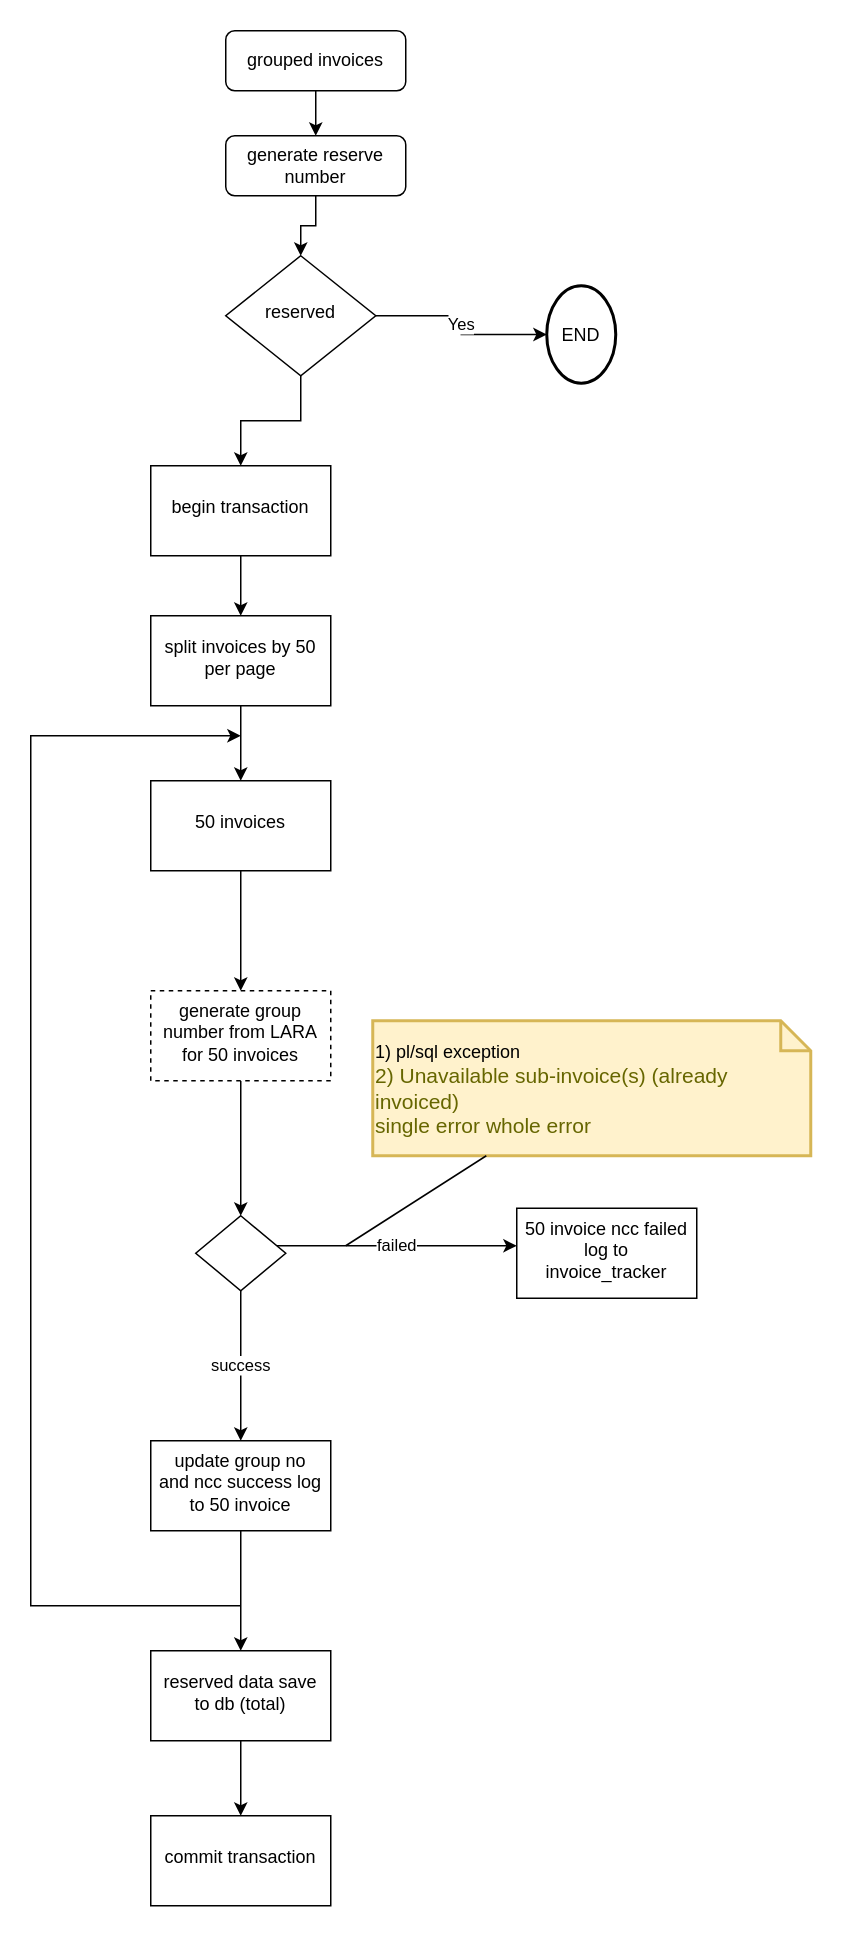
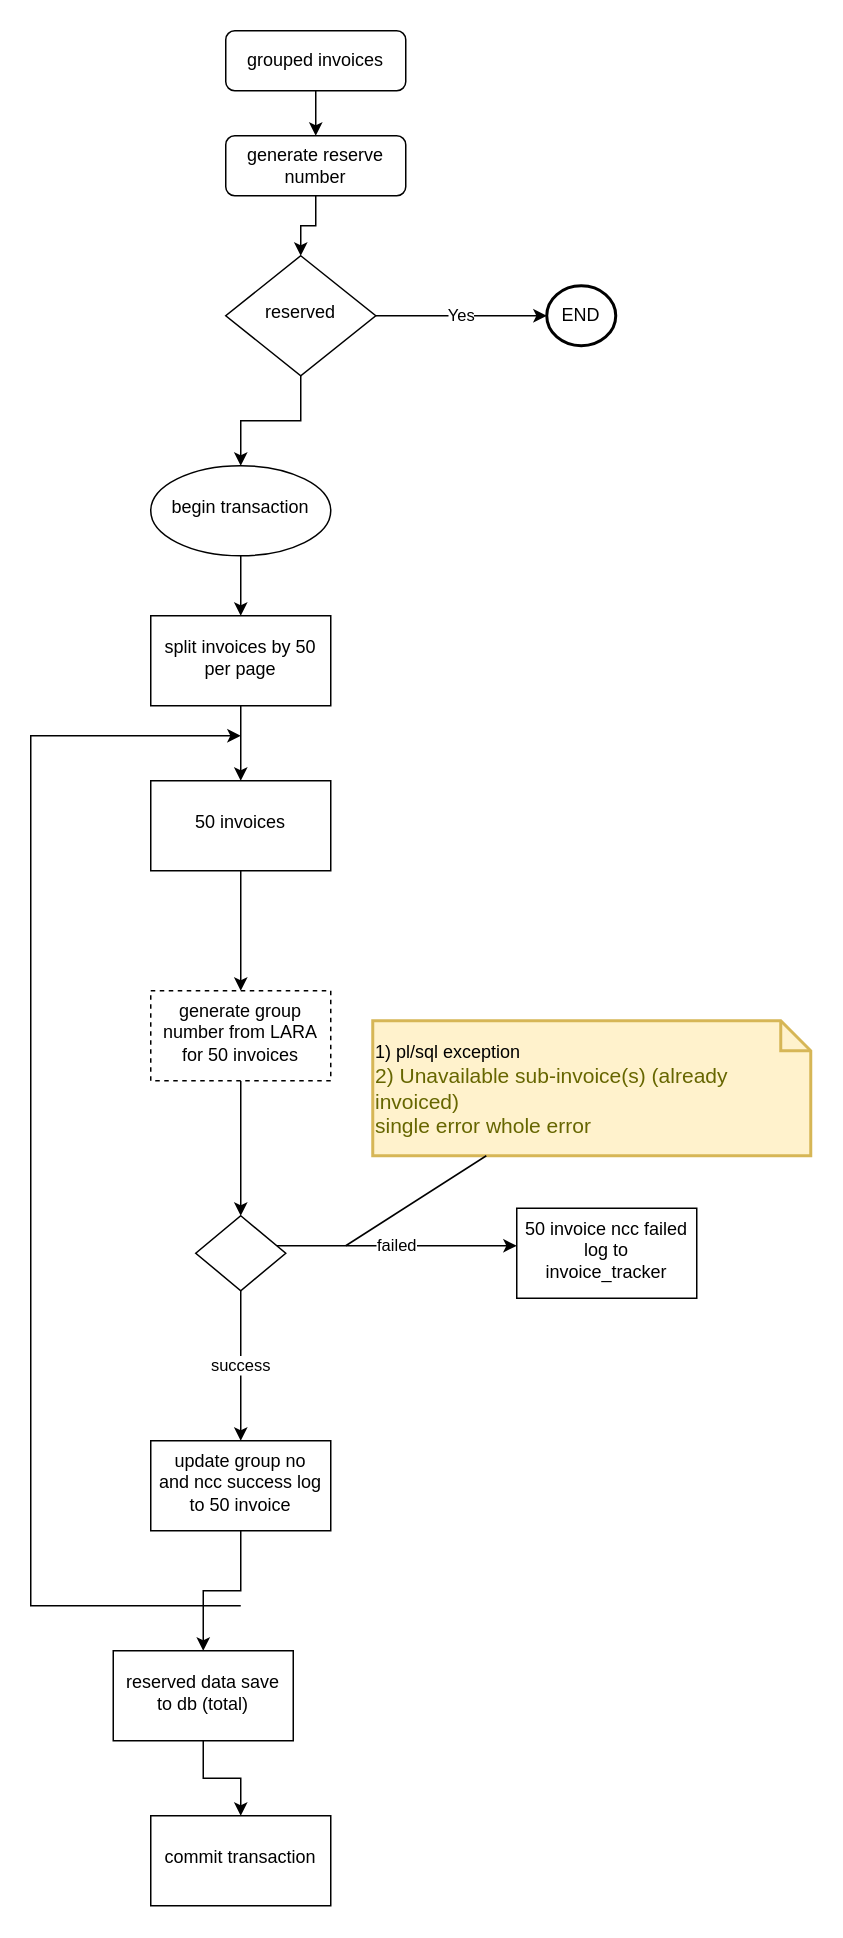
(581, 335) -> (581, 316)
(241, 511) -> (241, 511)
(241, 1696) -> (203, 1696)
